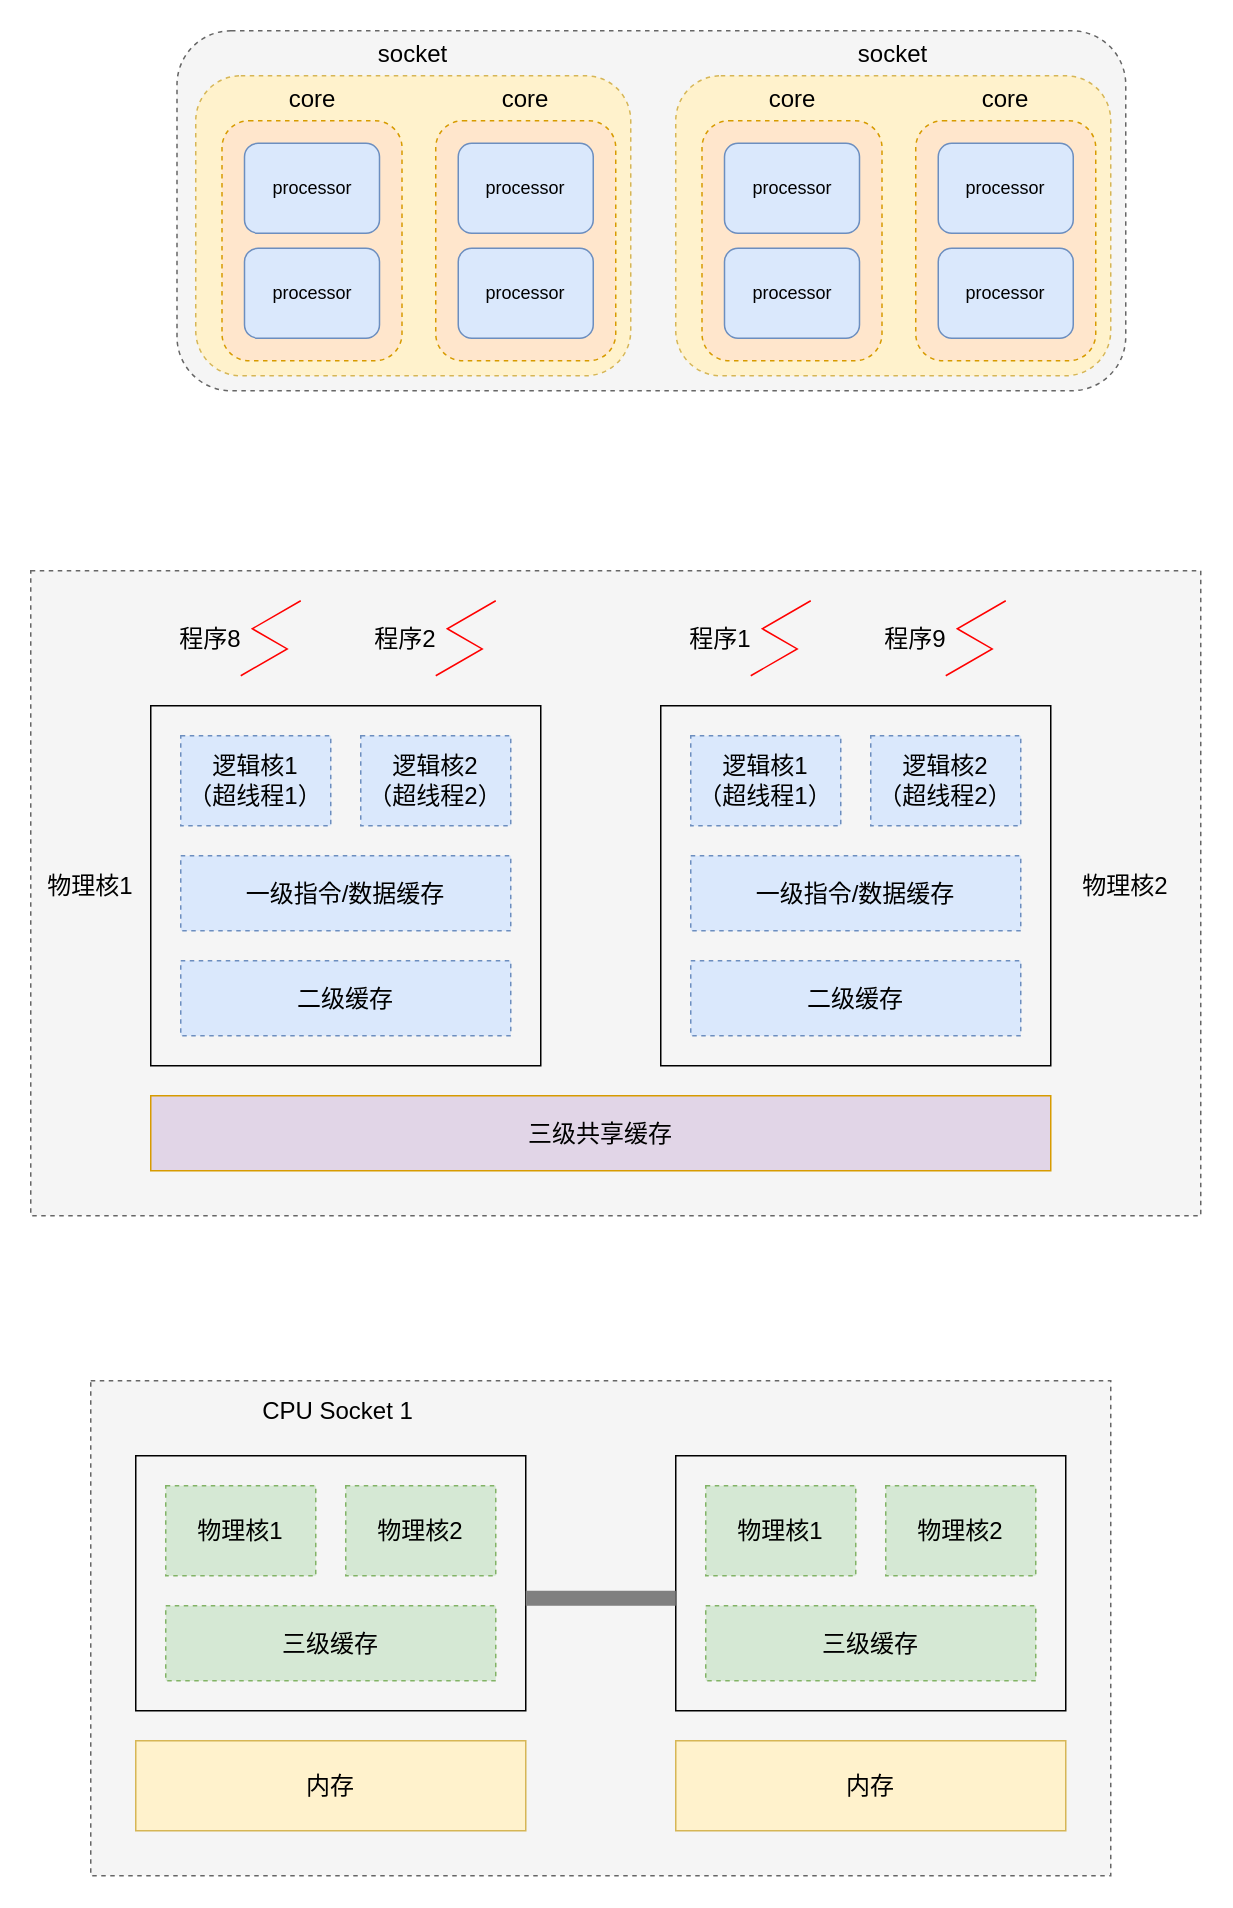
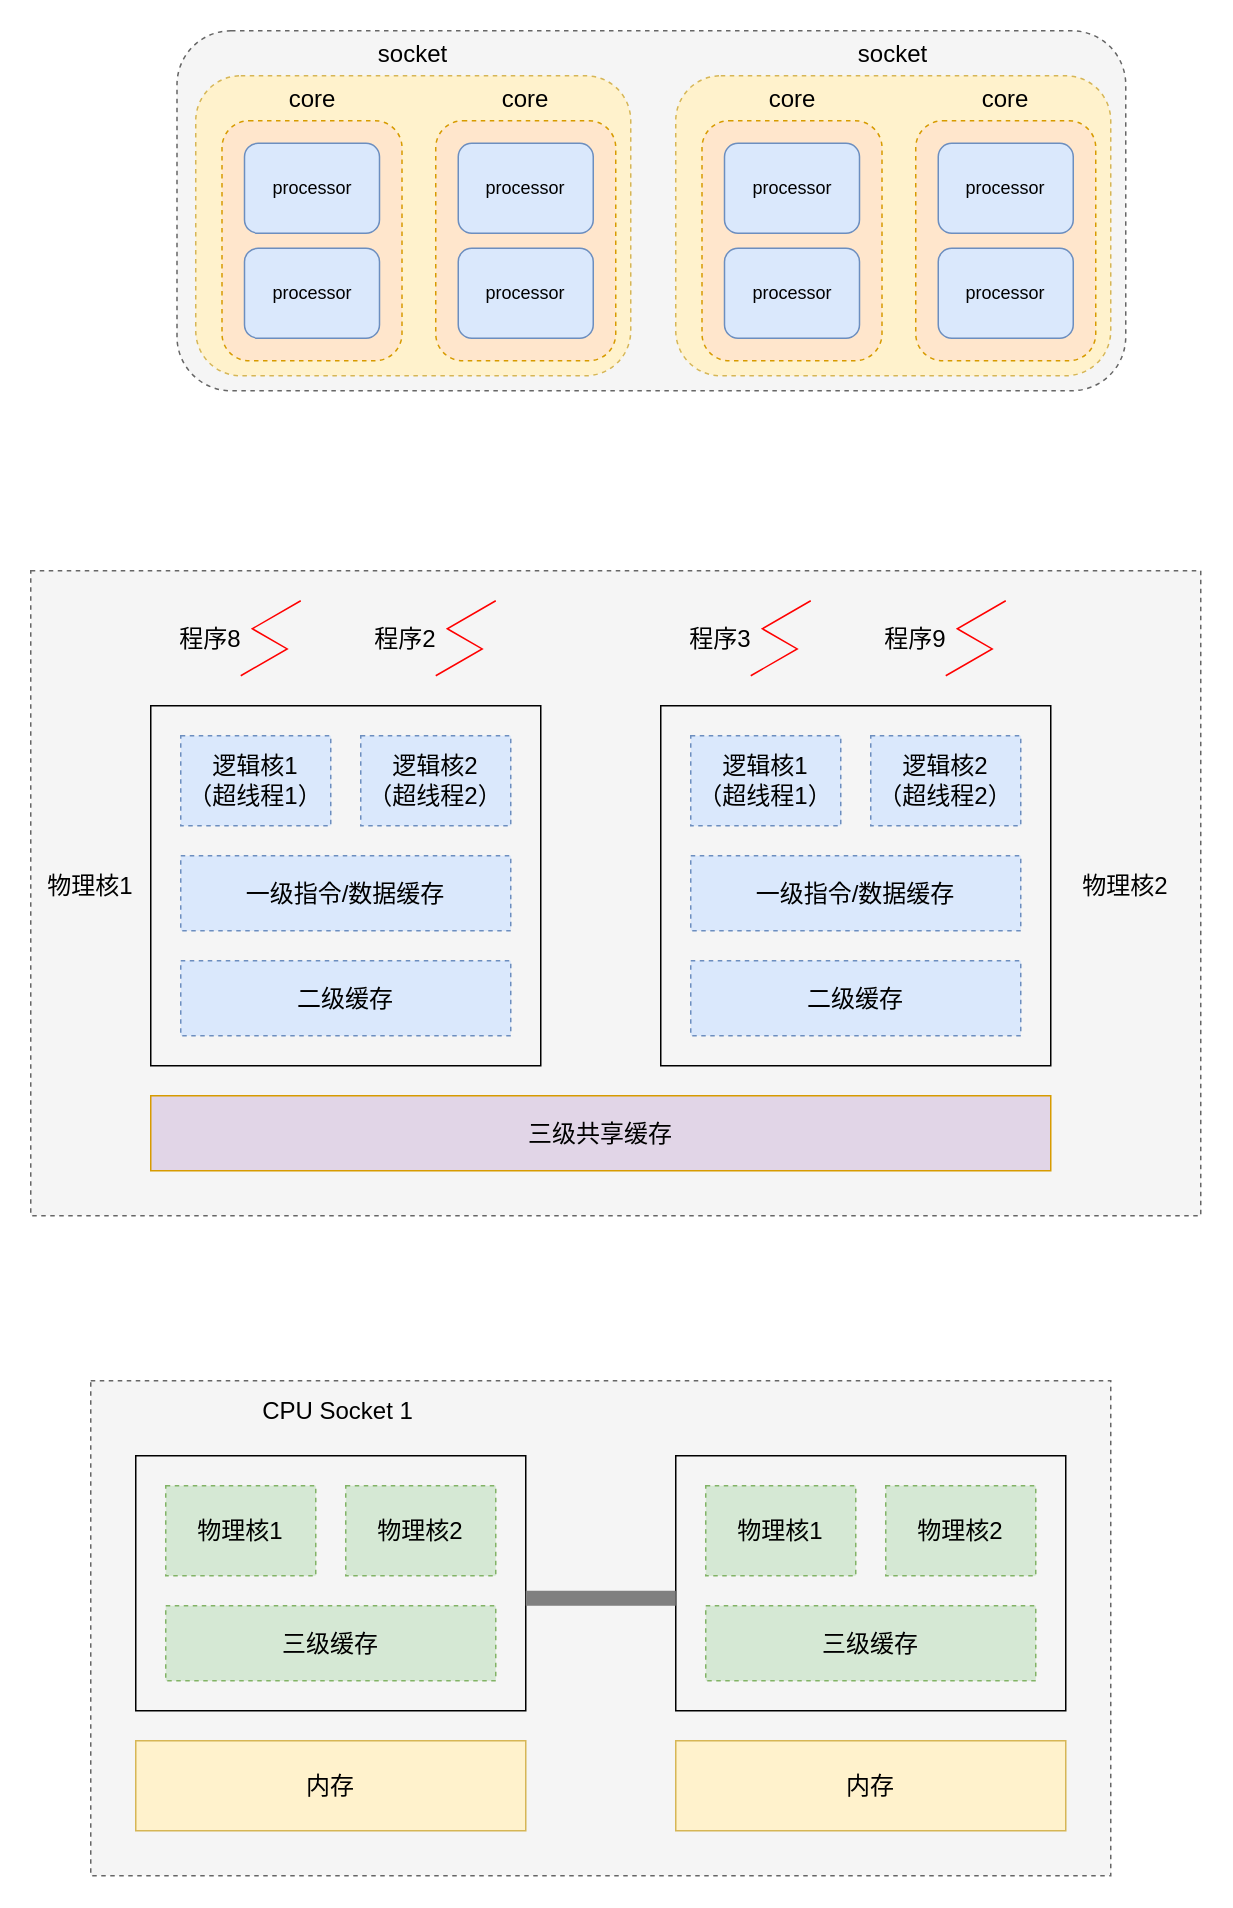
(721, 638) -> (721, 638)
